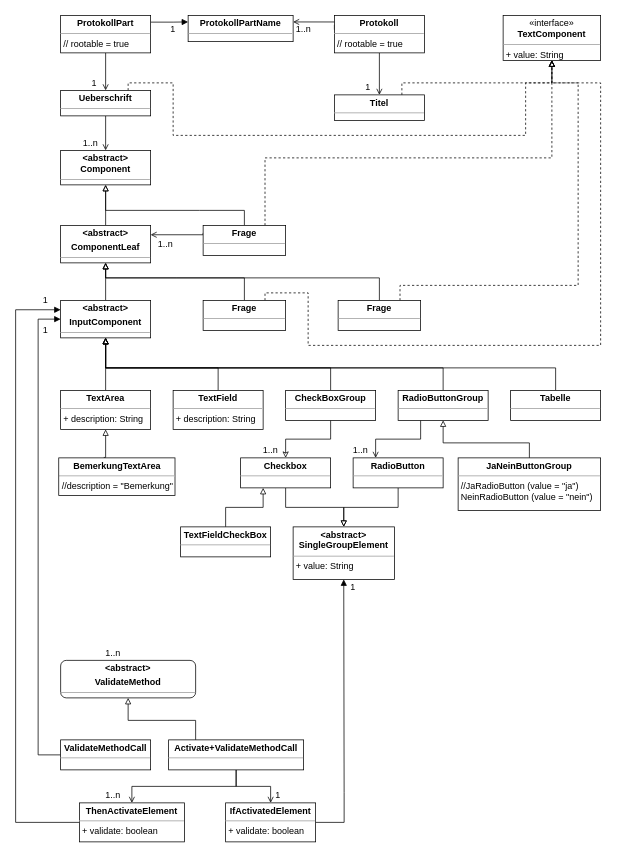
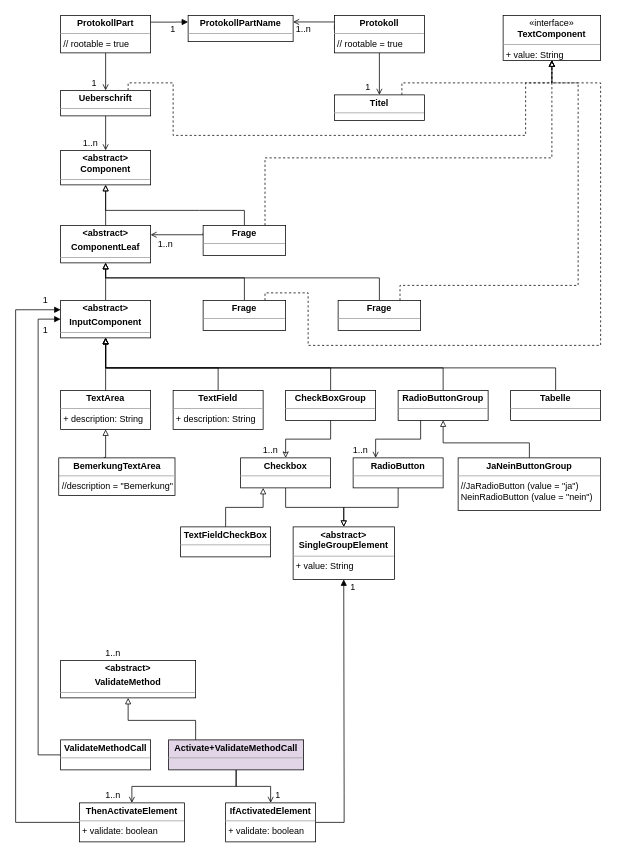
(128, 679) -> (128, 679)
(236, 755) -> (236, 755)
